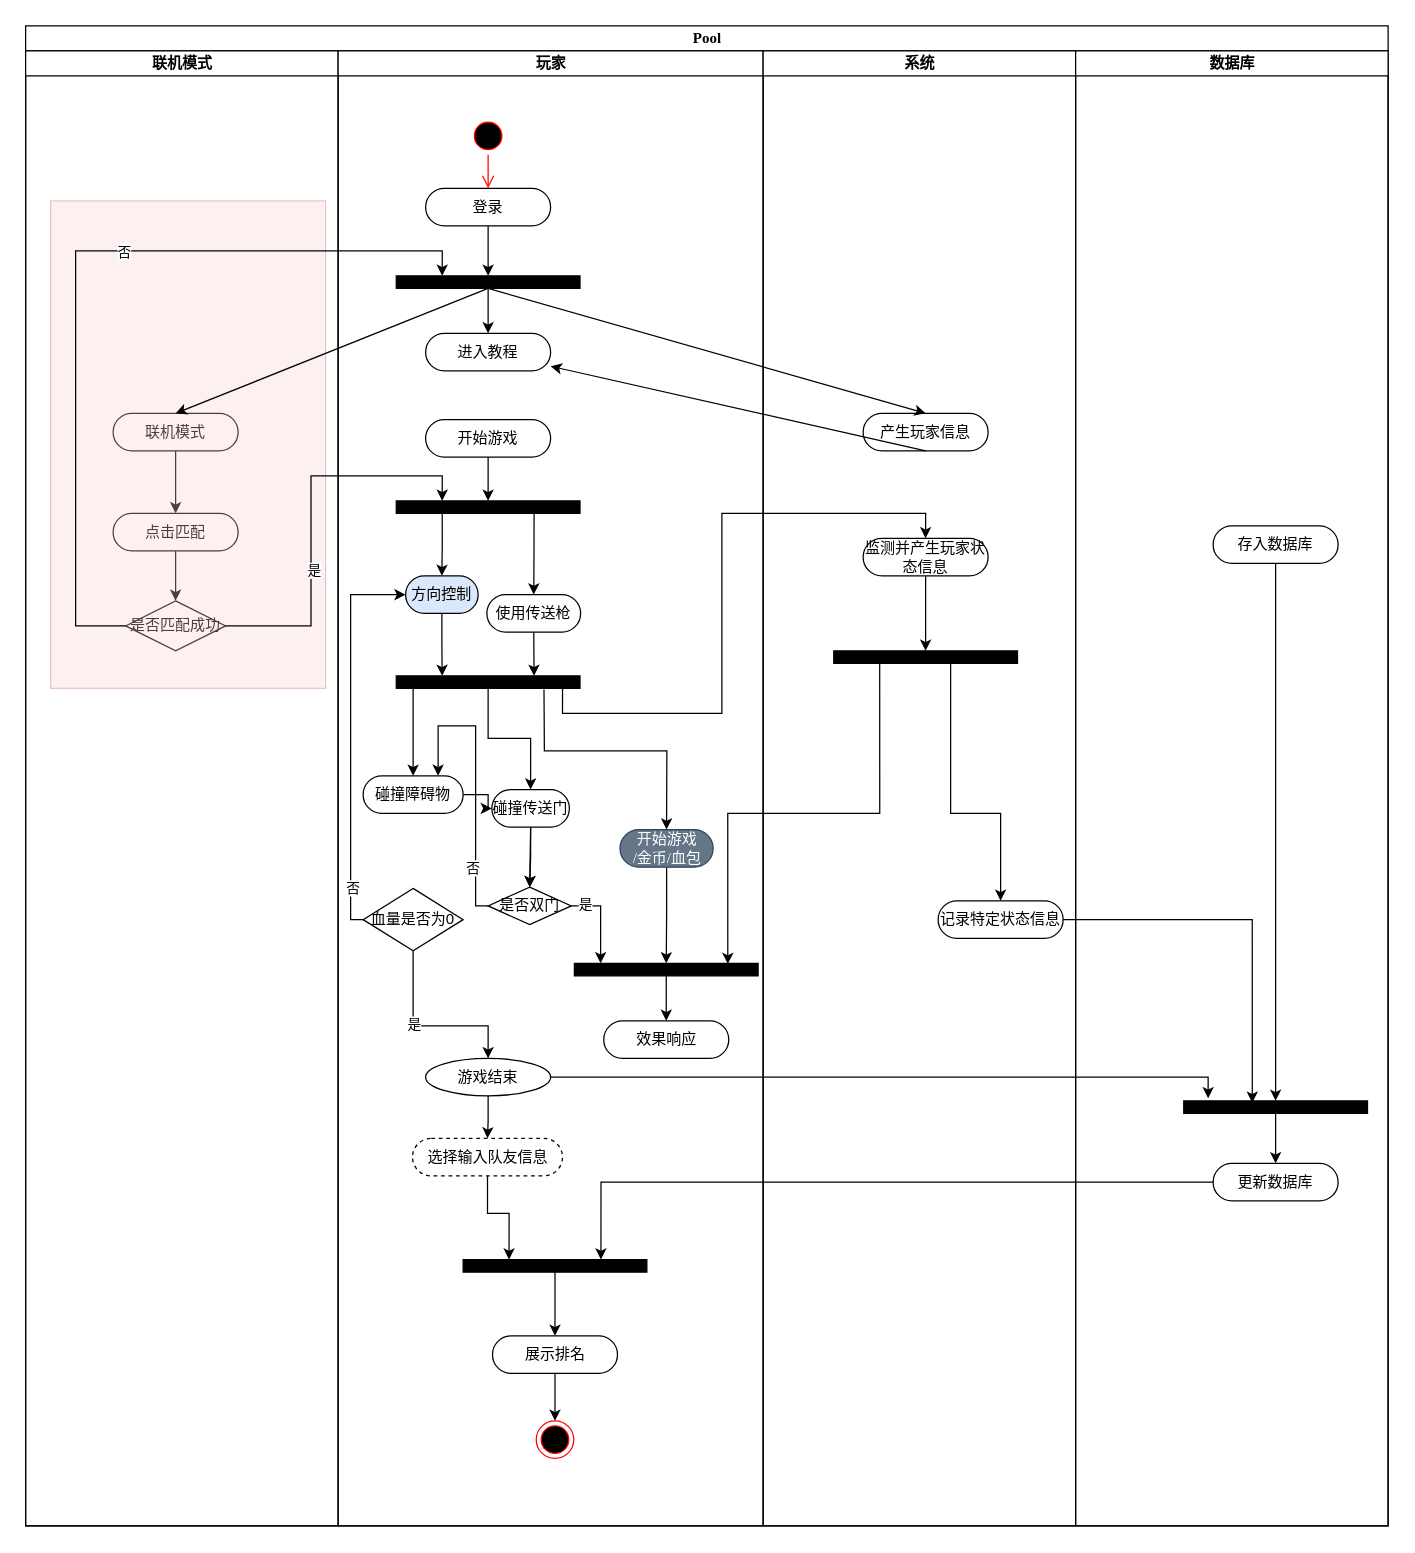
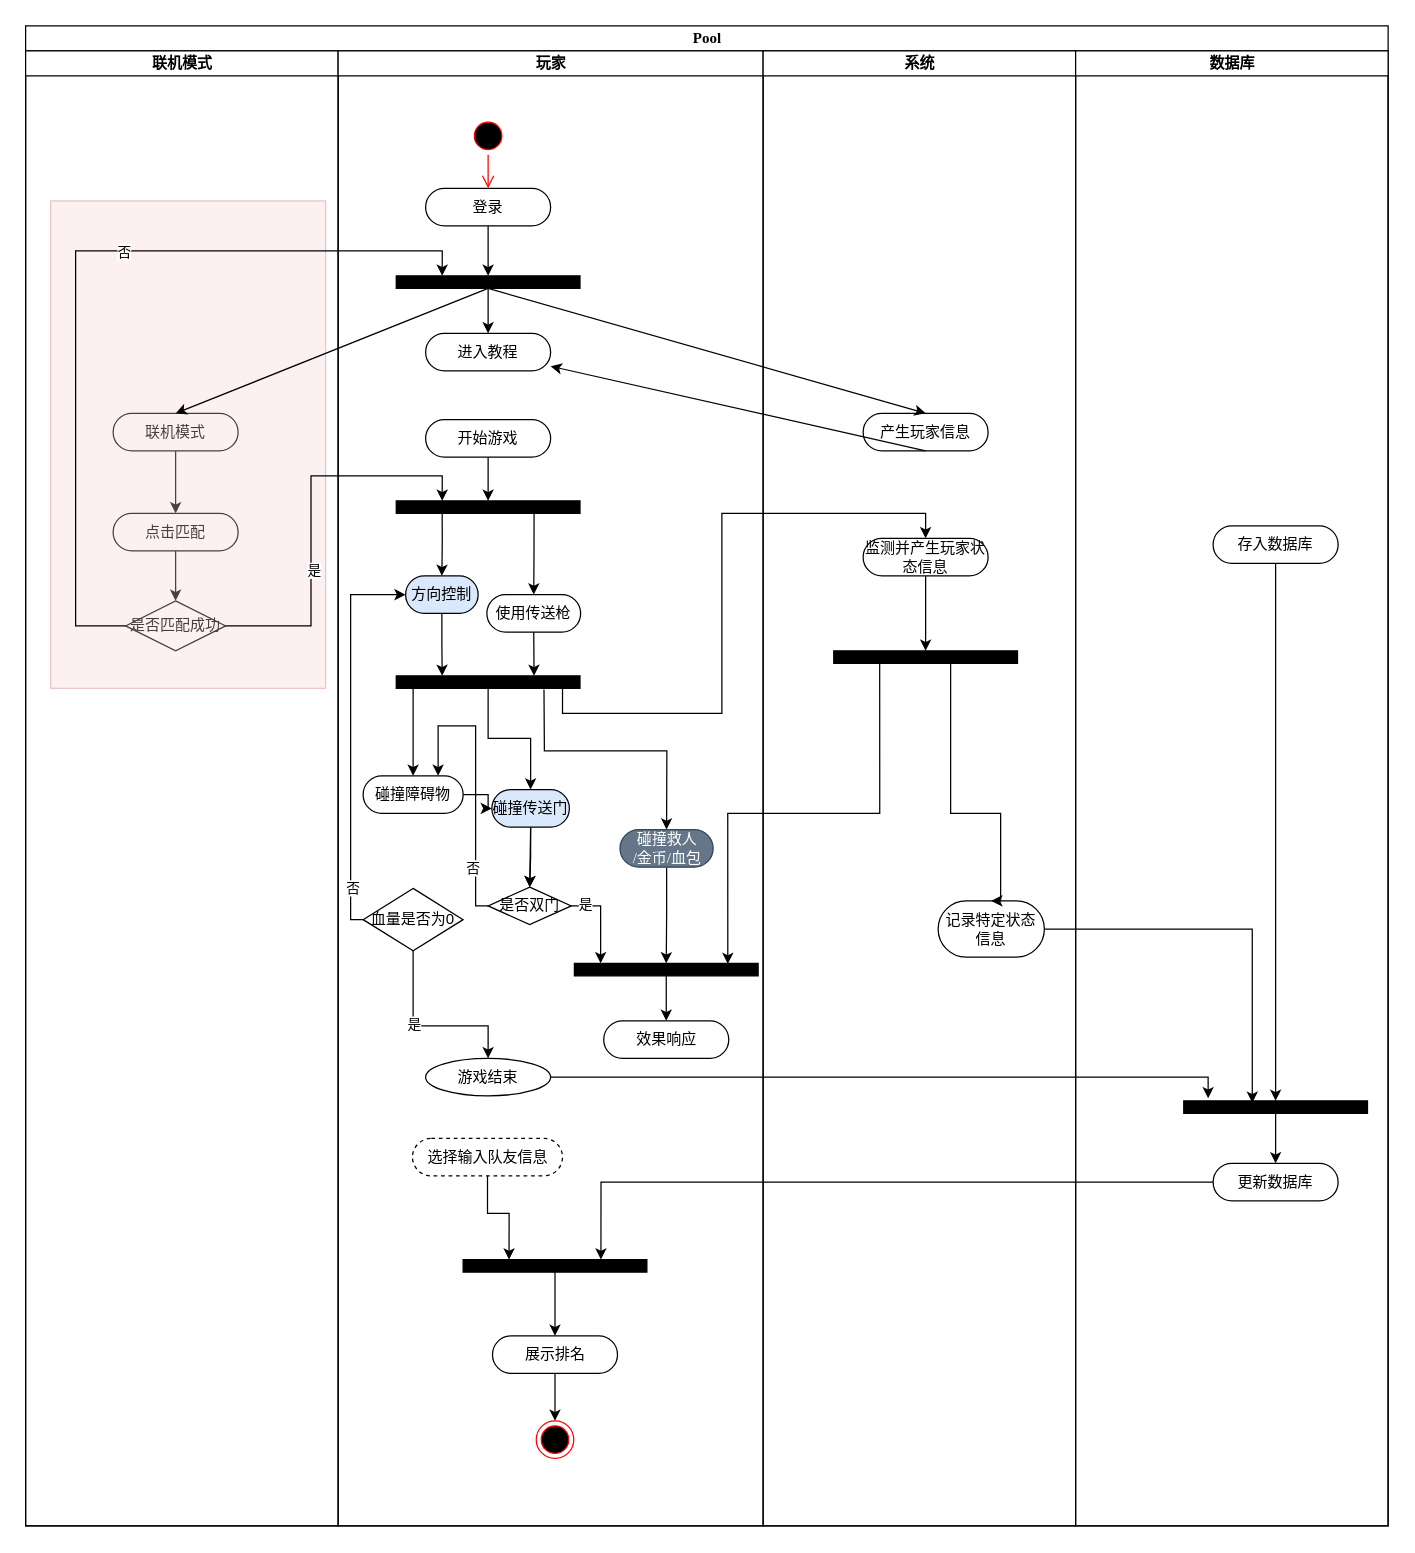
(531, 808) -> (531, 808)
(668, 848) -> (668, 848)
(1001, 919) -> (991, 929)
(488, 1113) -> none
